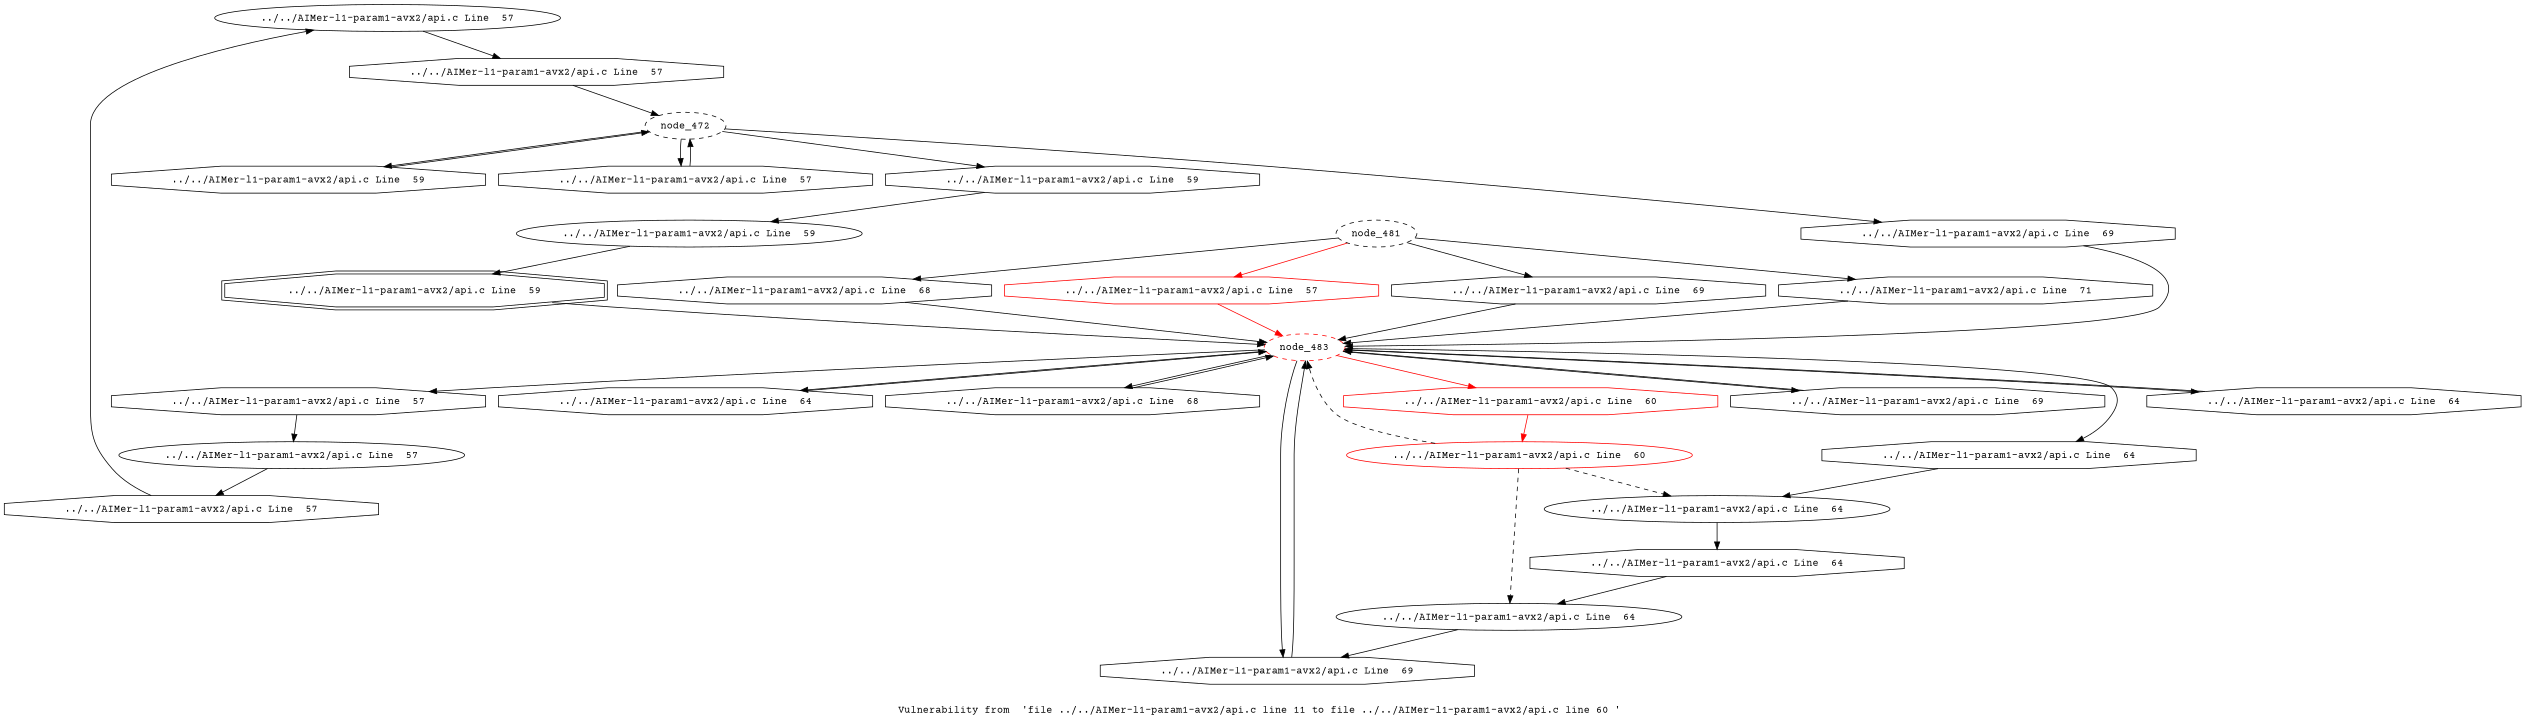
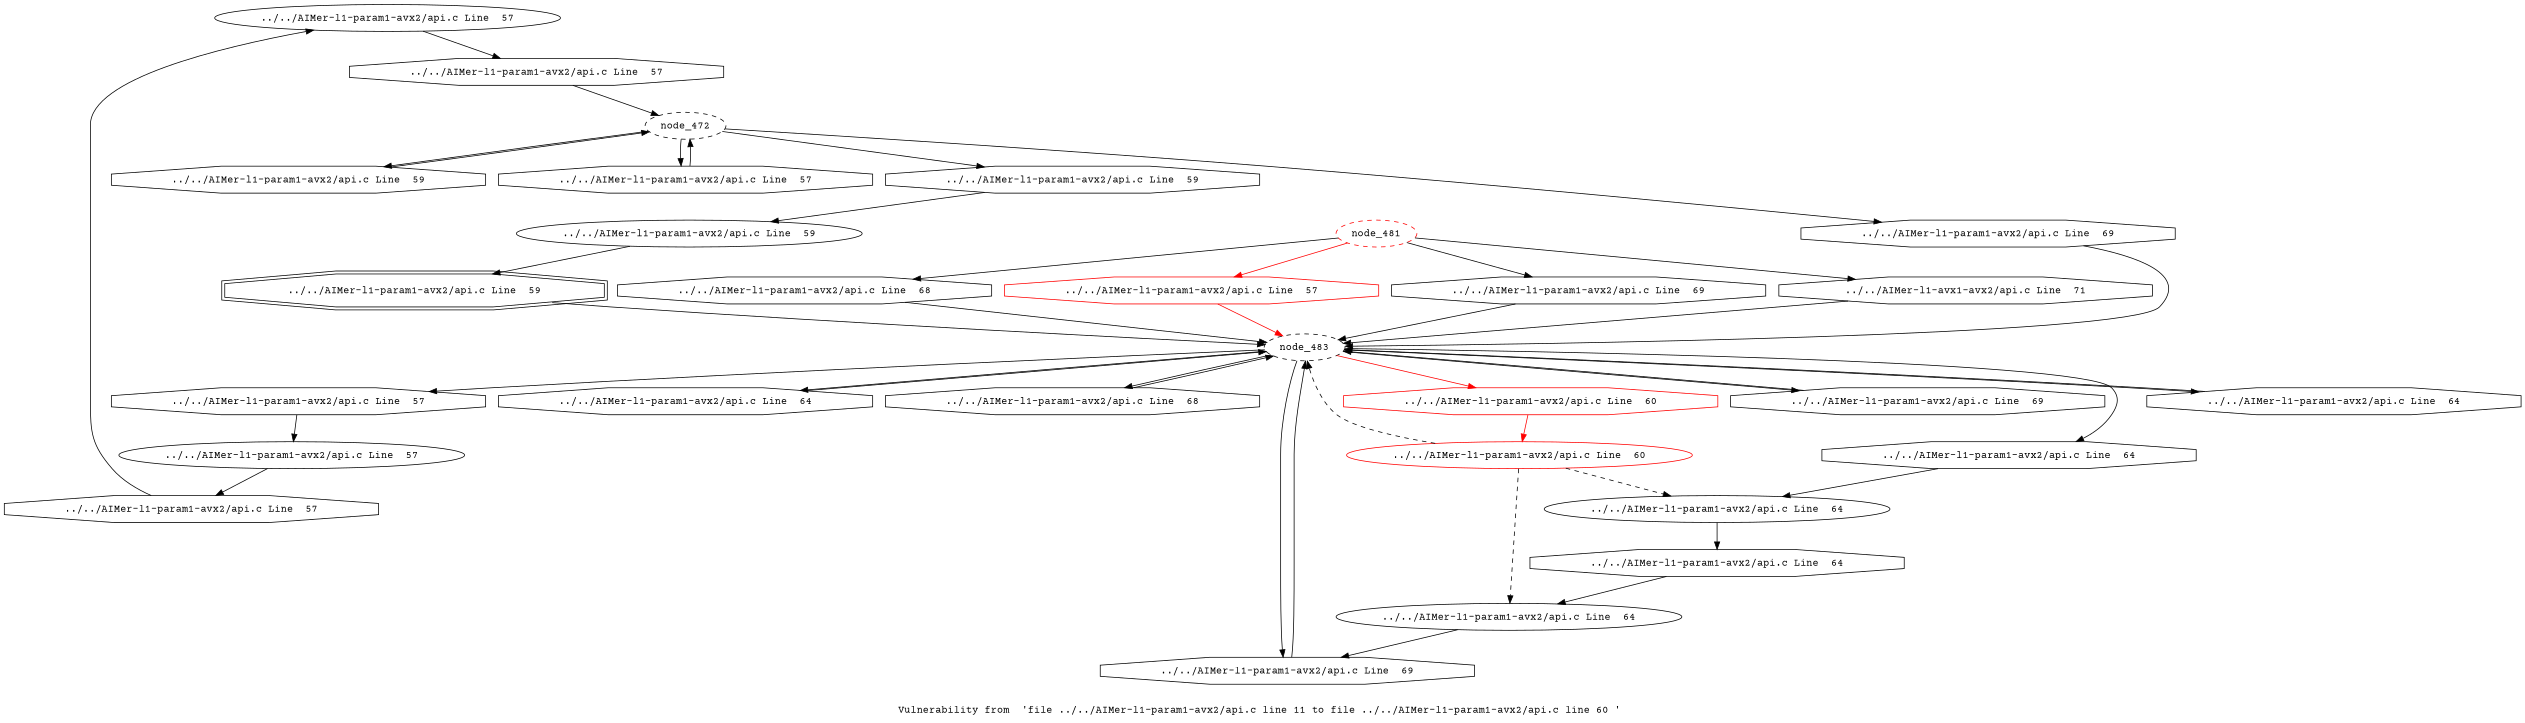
(1376, 234) -> (1376, 234)
(1966, 290) -> (1966, 290)
(1305, 347) -> (1305, 347)
